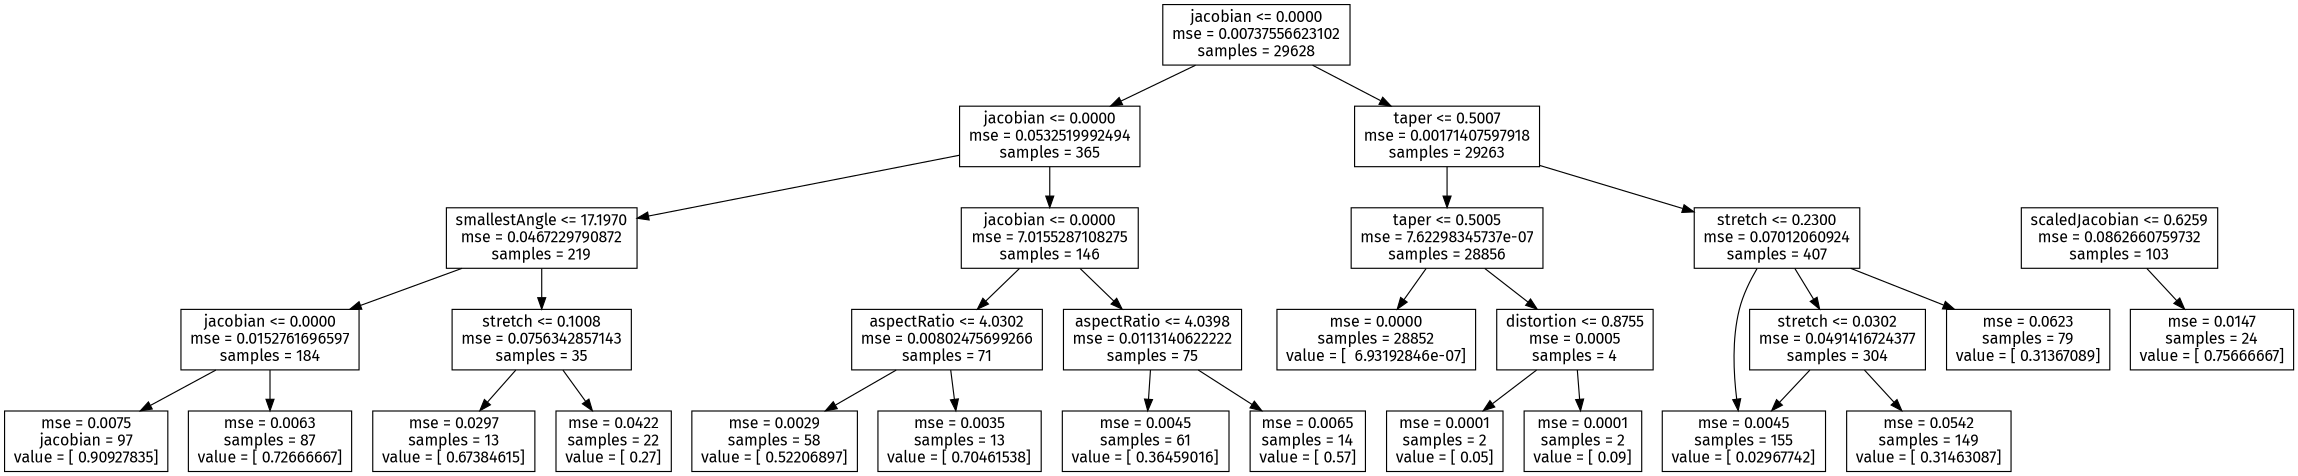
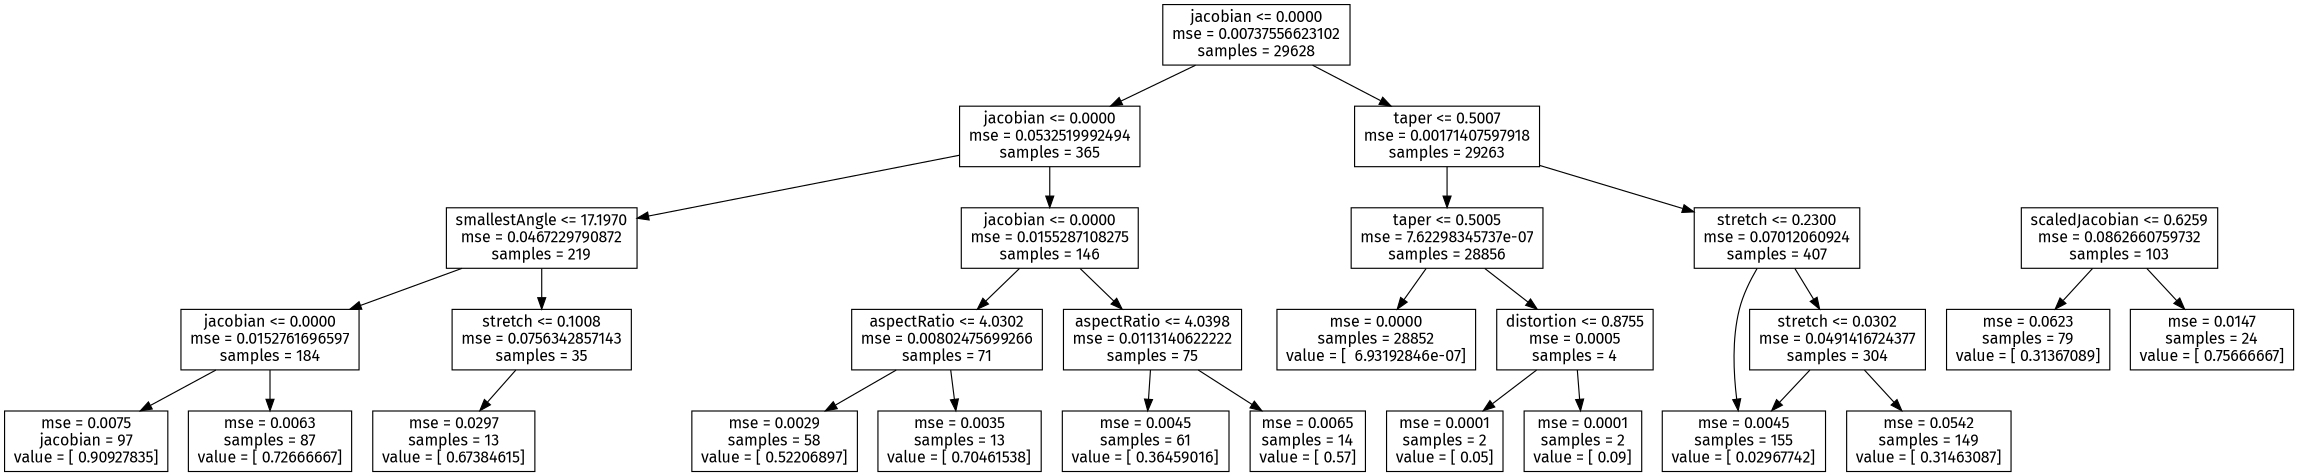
(1050, 238) -> (1050, 238)
(1897, 287) -> (2078, 284)
(614, 441) -> none
